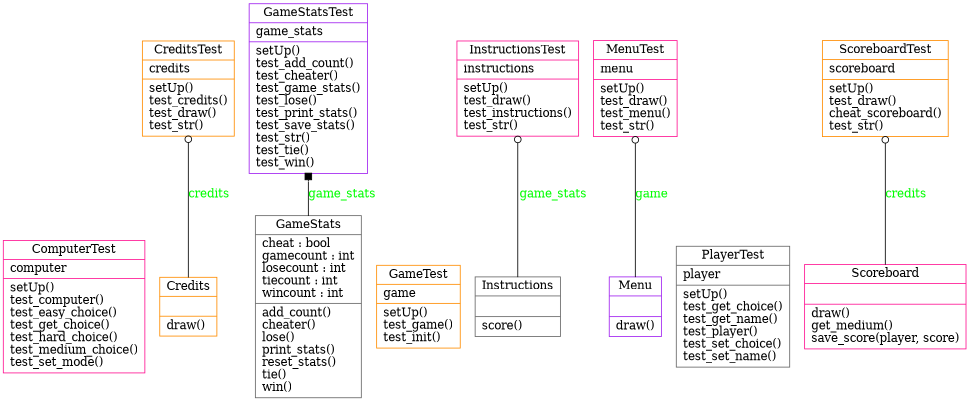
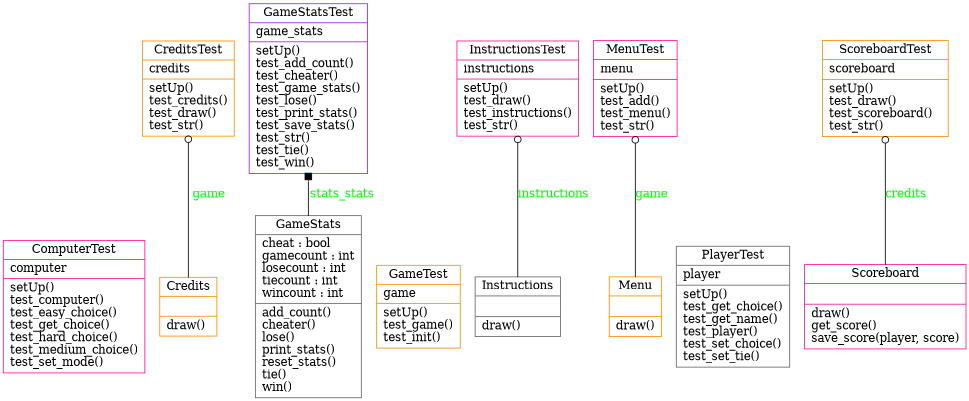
(634, 101) -> (630, 101)
(885, 114) -> (881, 114)
(209, 195) -> (209, 195)
(342, 195) -> (342, 195)
(553, 195) -> (553, 195)
(635, 307) -> (635, 307)
(502, 326) -> (501, 326)
(852, 326) -> (844, 326)
(730, 357) -> (721, 357)
